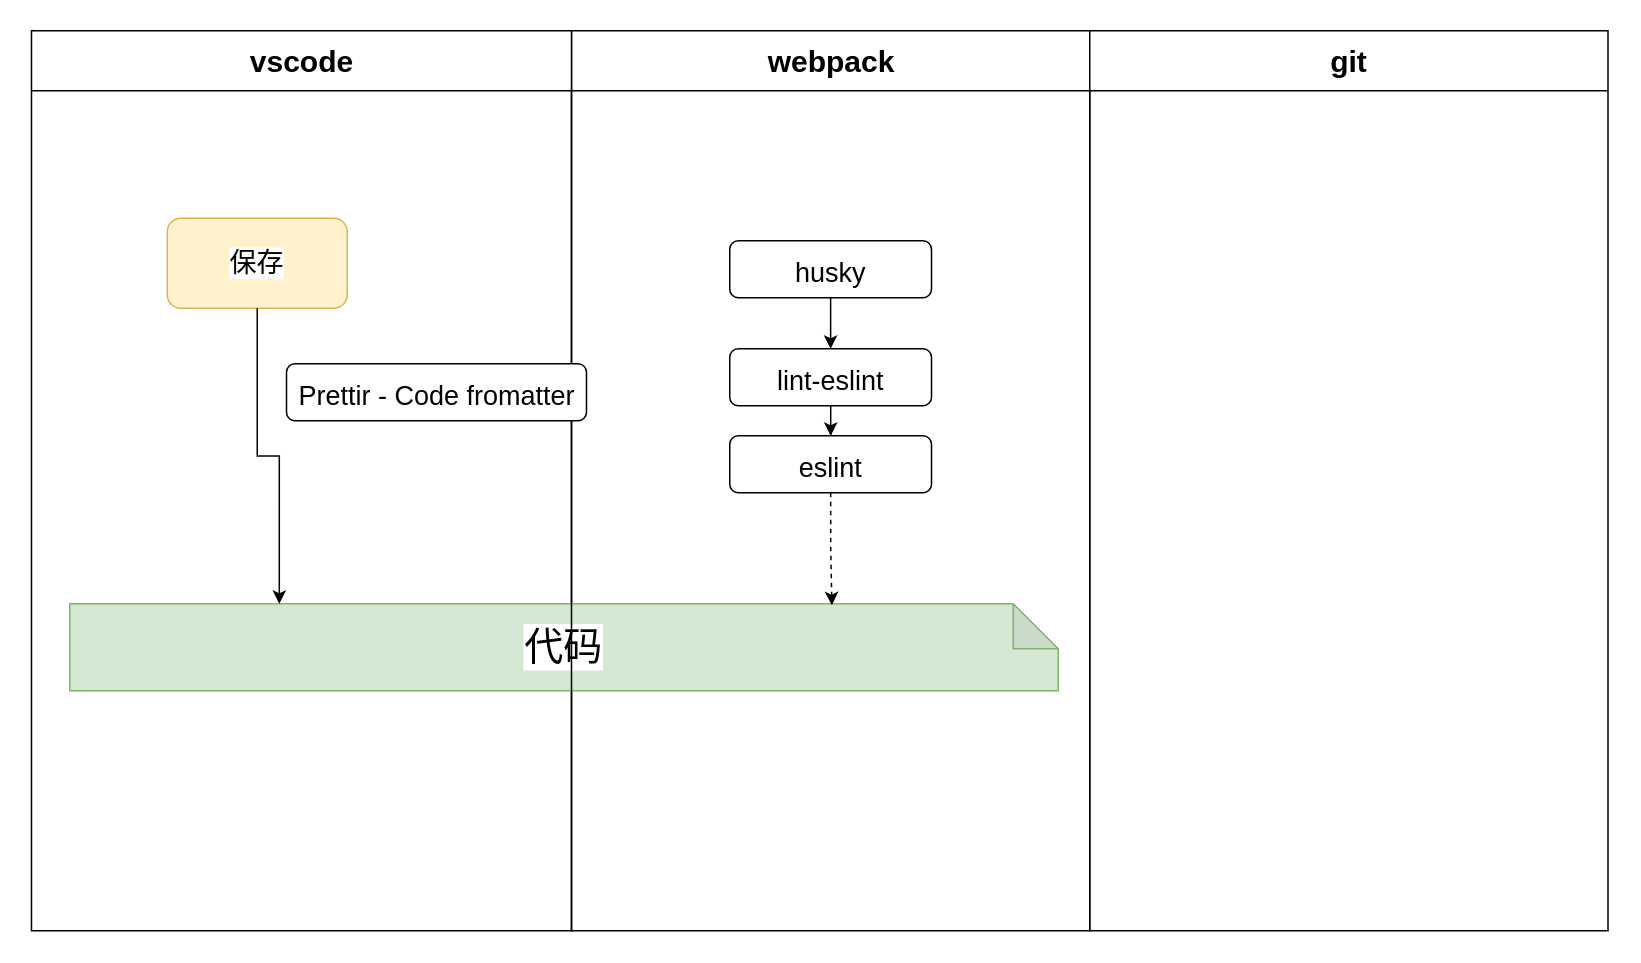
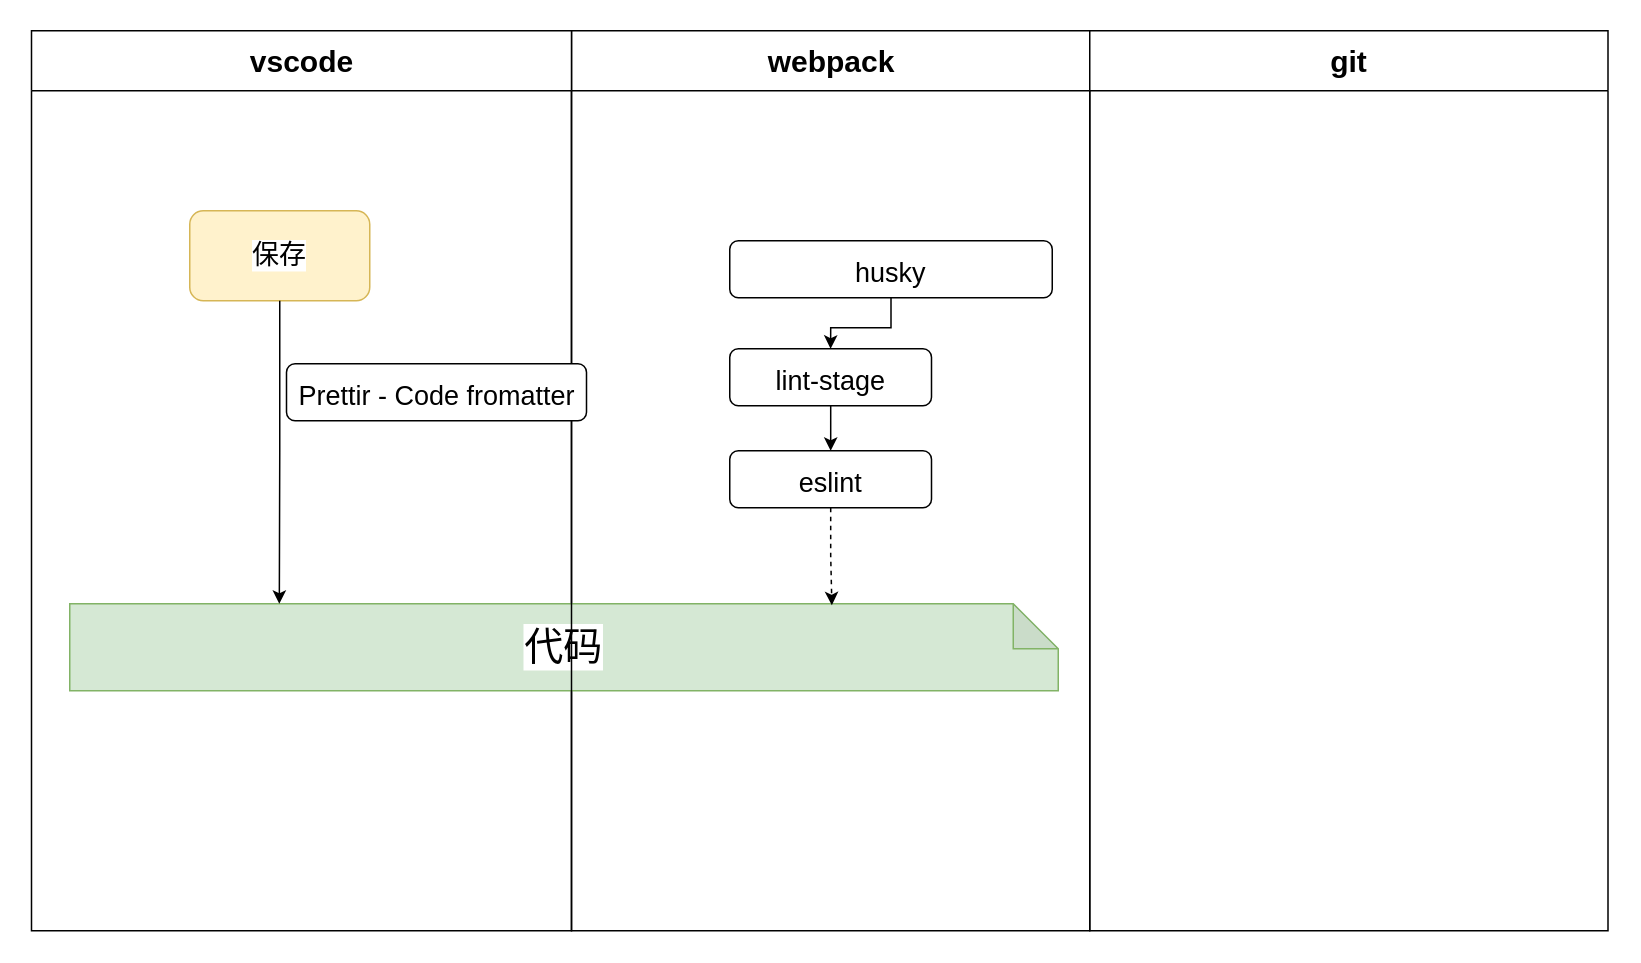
(257, 263) -> (280, 256)
(831, 269) -> (891, 269)
(831, 377) -> (831, 377)
(831, 464) -> (831, 479)
